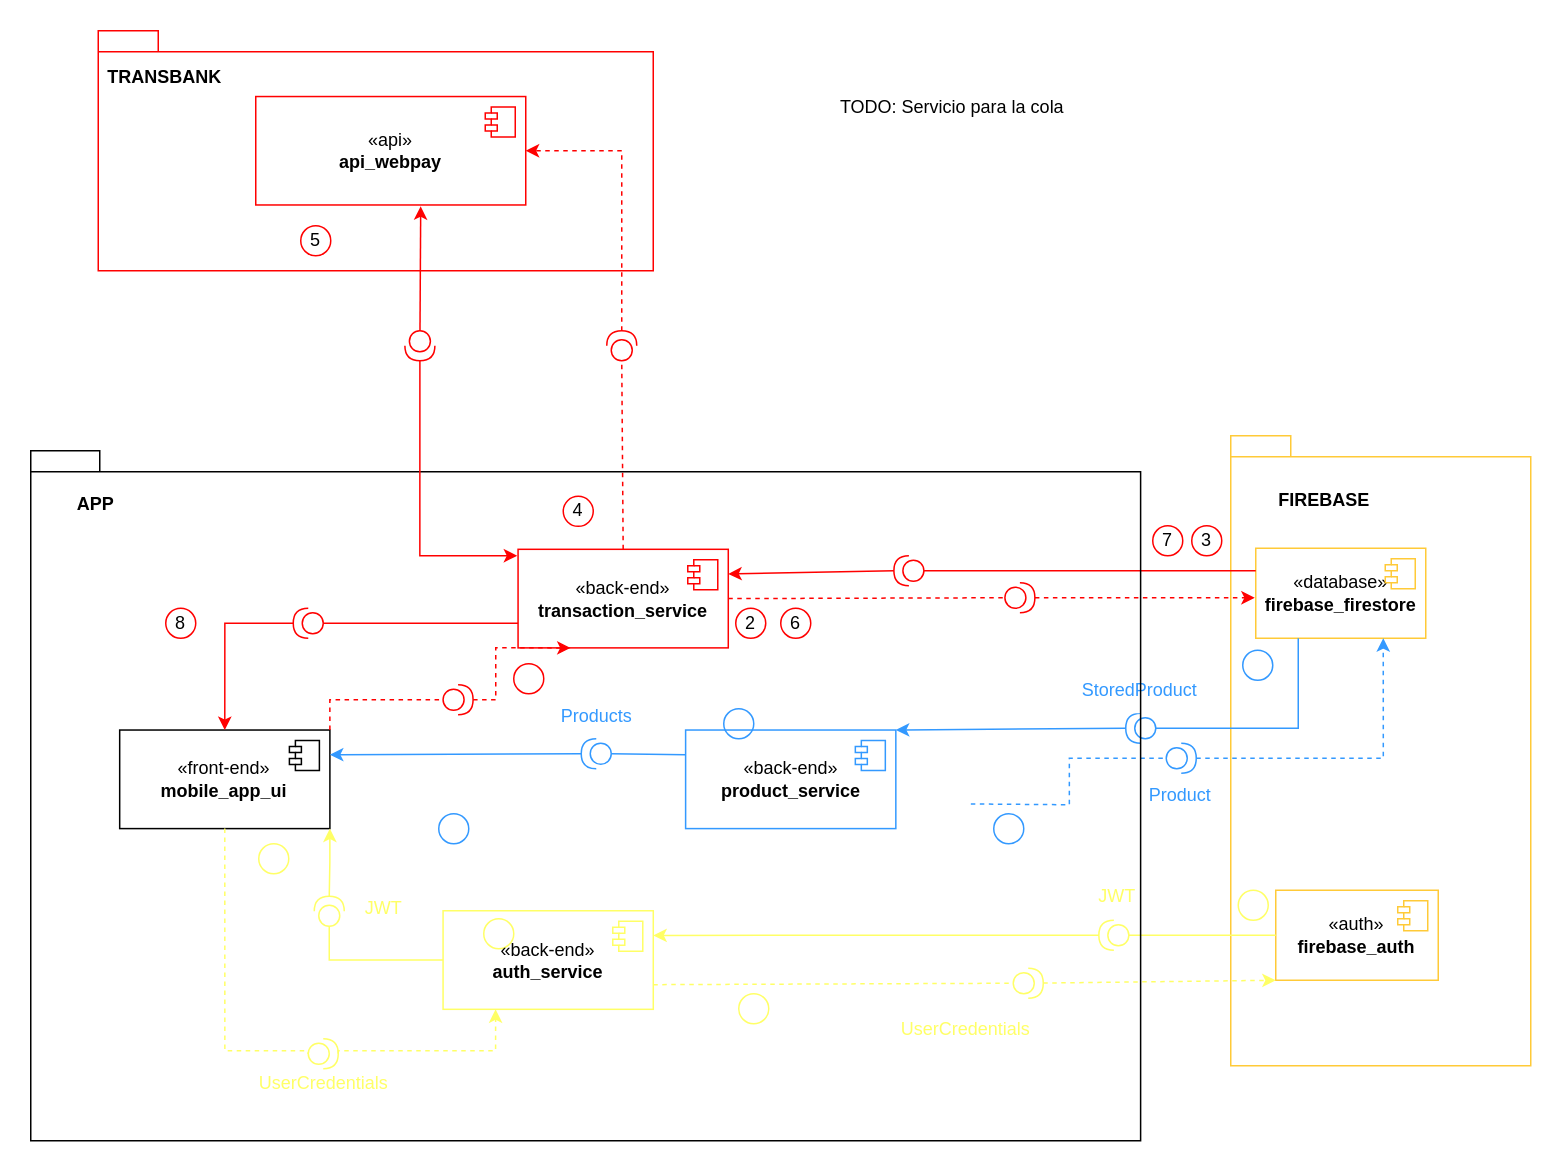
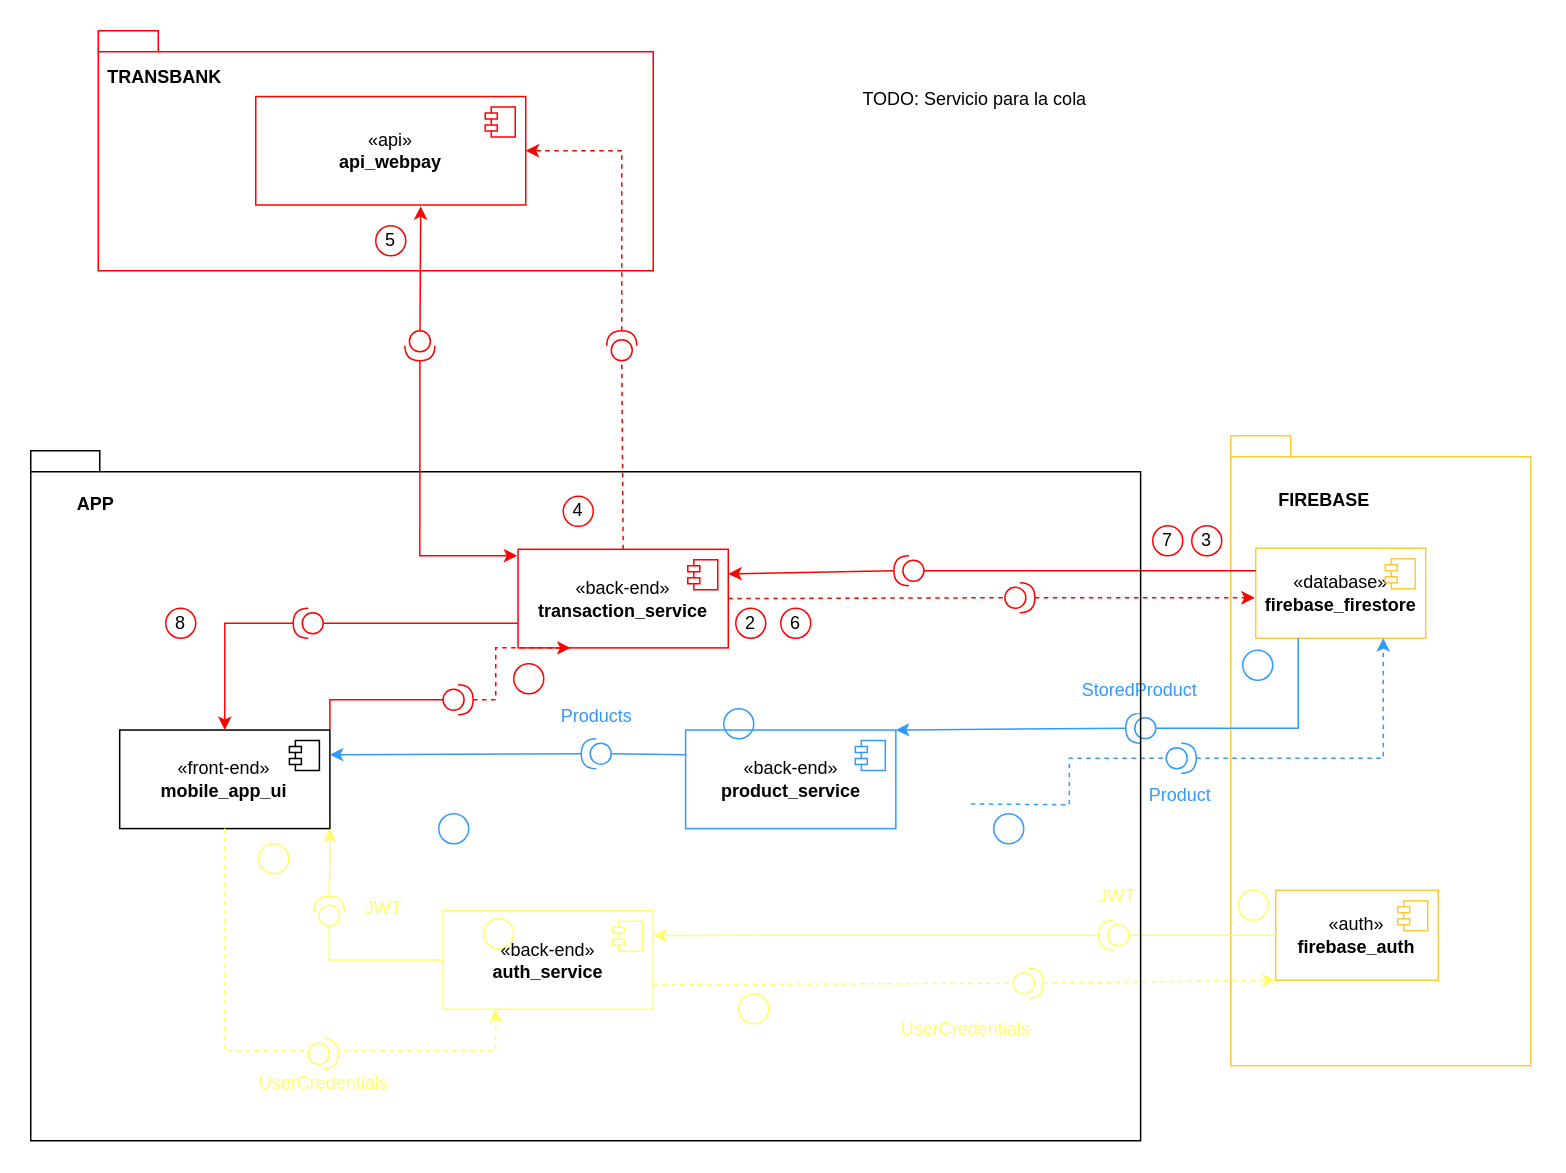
(951, 107) -> (974, 100)
(316, 241) -> (391, 241)
(373, 700) -> (373, 700)
